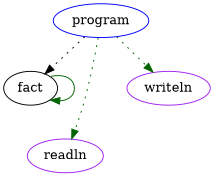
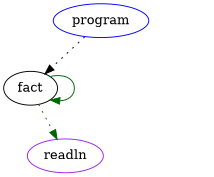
(89, 84) -> (46, 118)
(169, 88) -> none
